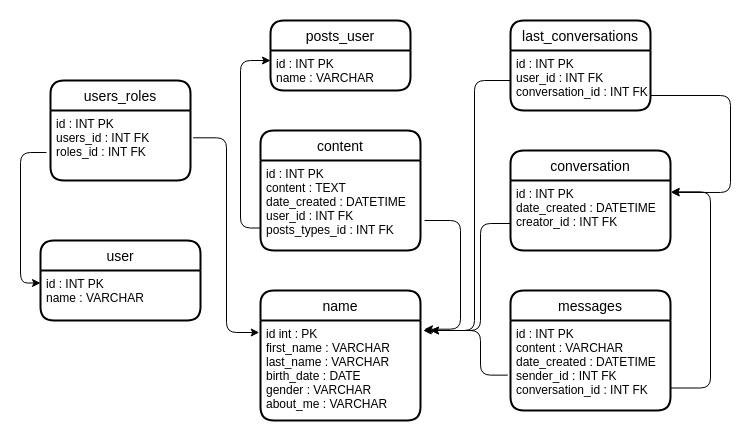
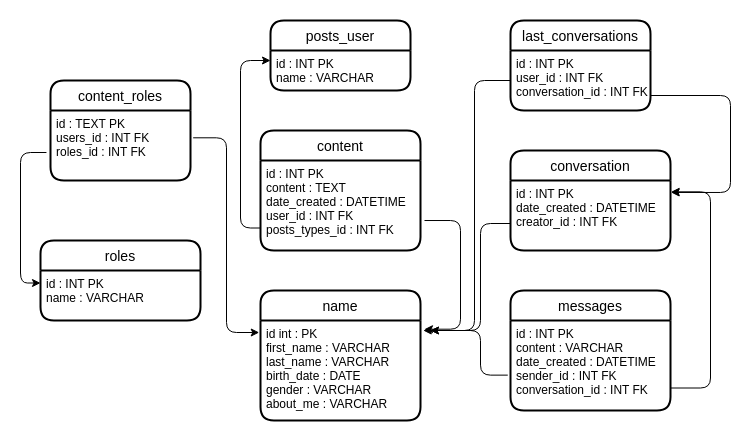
(120, 96) -> (120, 96)
(85, 124) -> (89, 124)
(120, 256) -> (120, 256)
